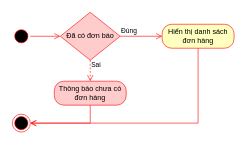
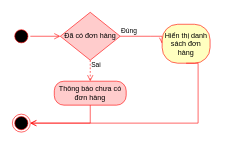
(90, 36) -> (90, 36)
(198, 36) -> (186, 44)
